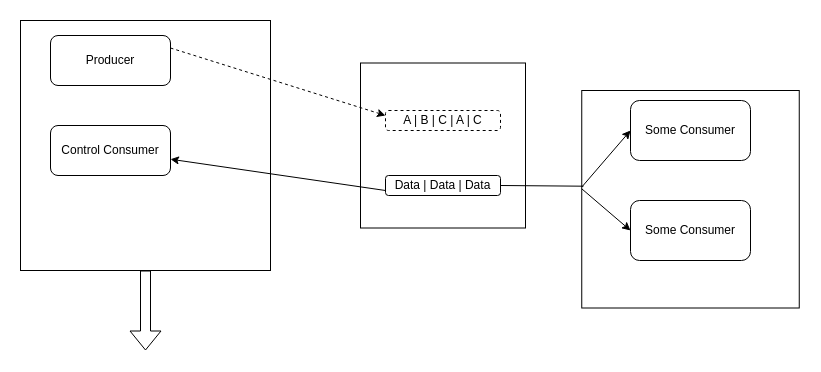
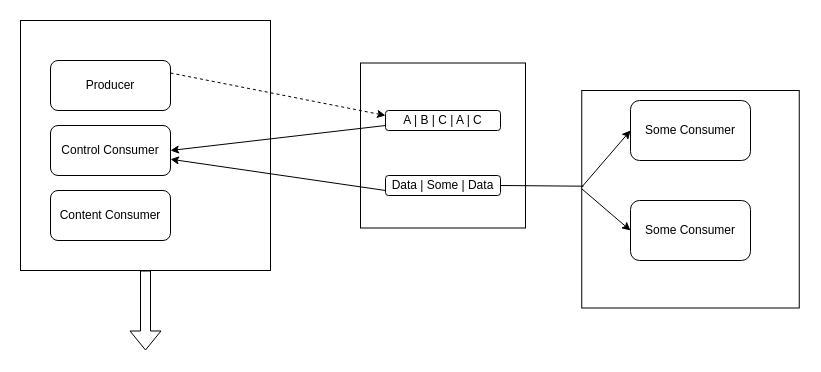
(111, 61) -> (111, 86)
(443, 121) -> (443, 121)
none -> (281, 138)
(443, 186) -> (443, 186)
none -> (111, 216)
